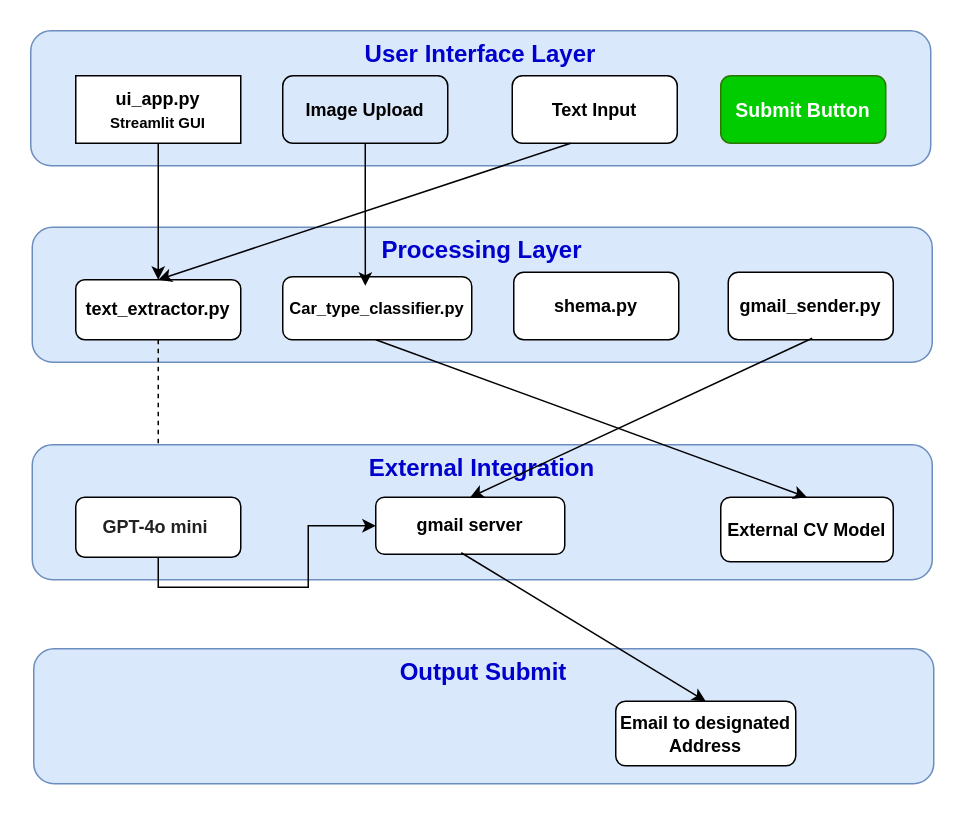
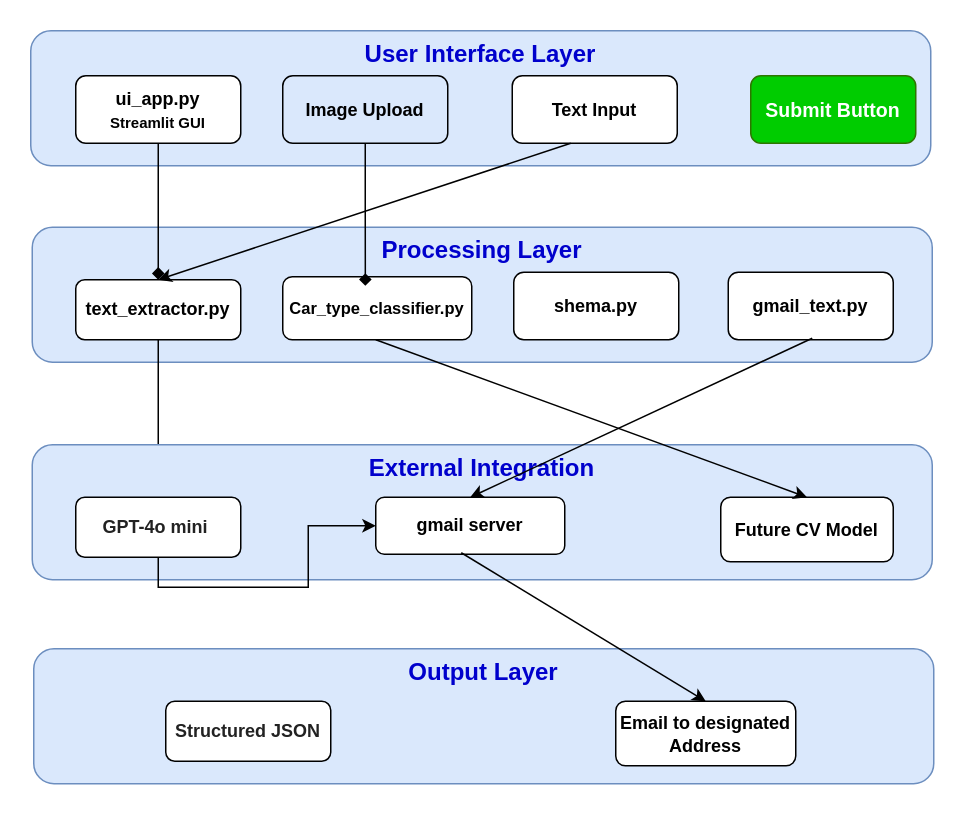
(158, 110) -> (158, 110)
(803, 110) -> (833, 110)
(158, 268) -> (158, 267)
(365, 274) -> (365, 273)
(811, 307) -> (811, 307)
(158, 393) -> (158, 393)
(807, 530) -> (807, 530)
(484, 716) -> (484, 716)
none -> (248, 731)
